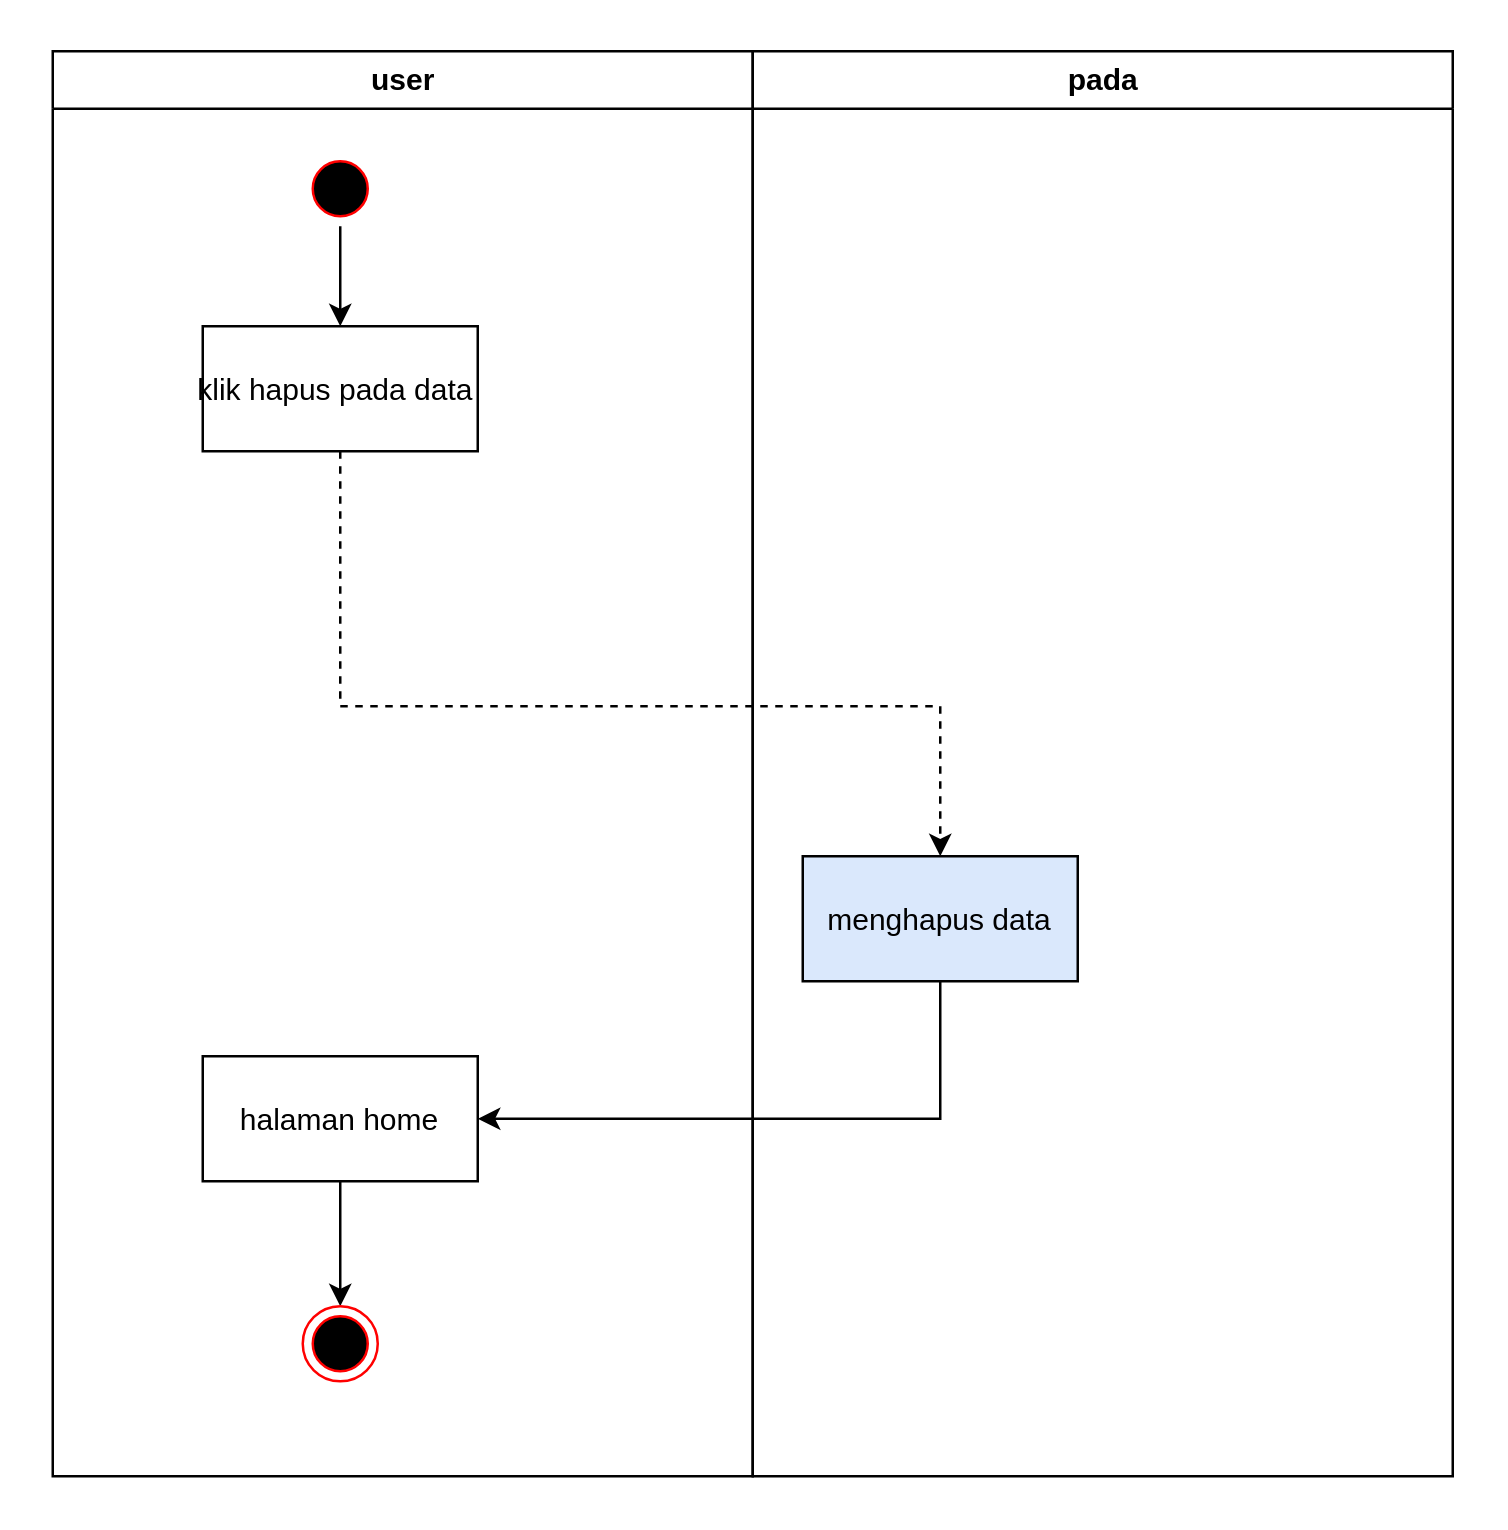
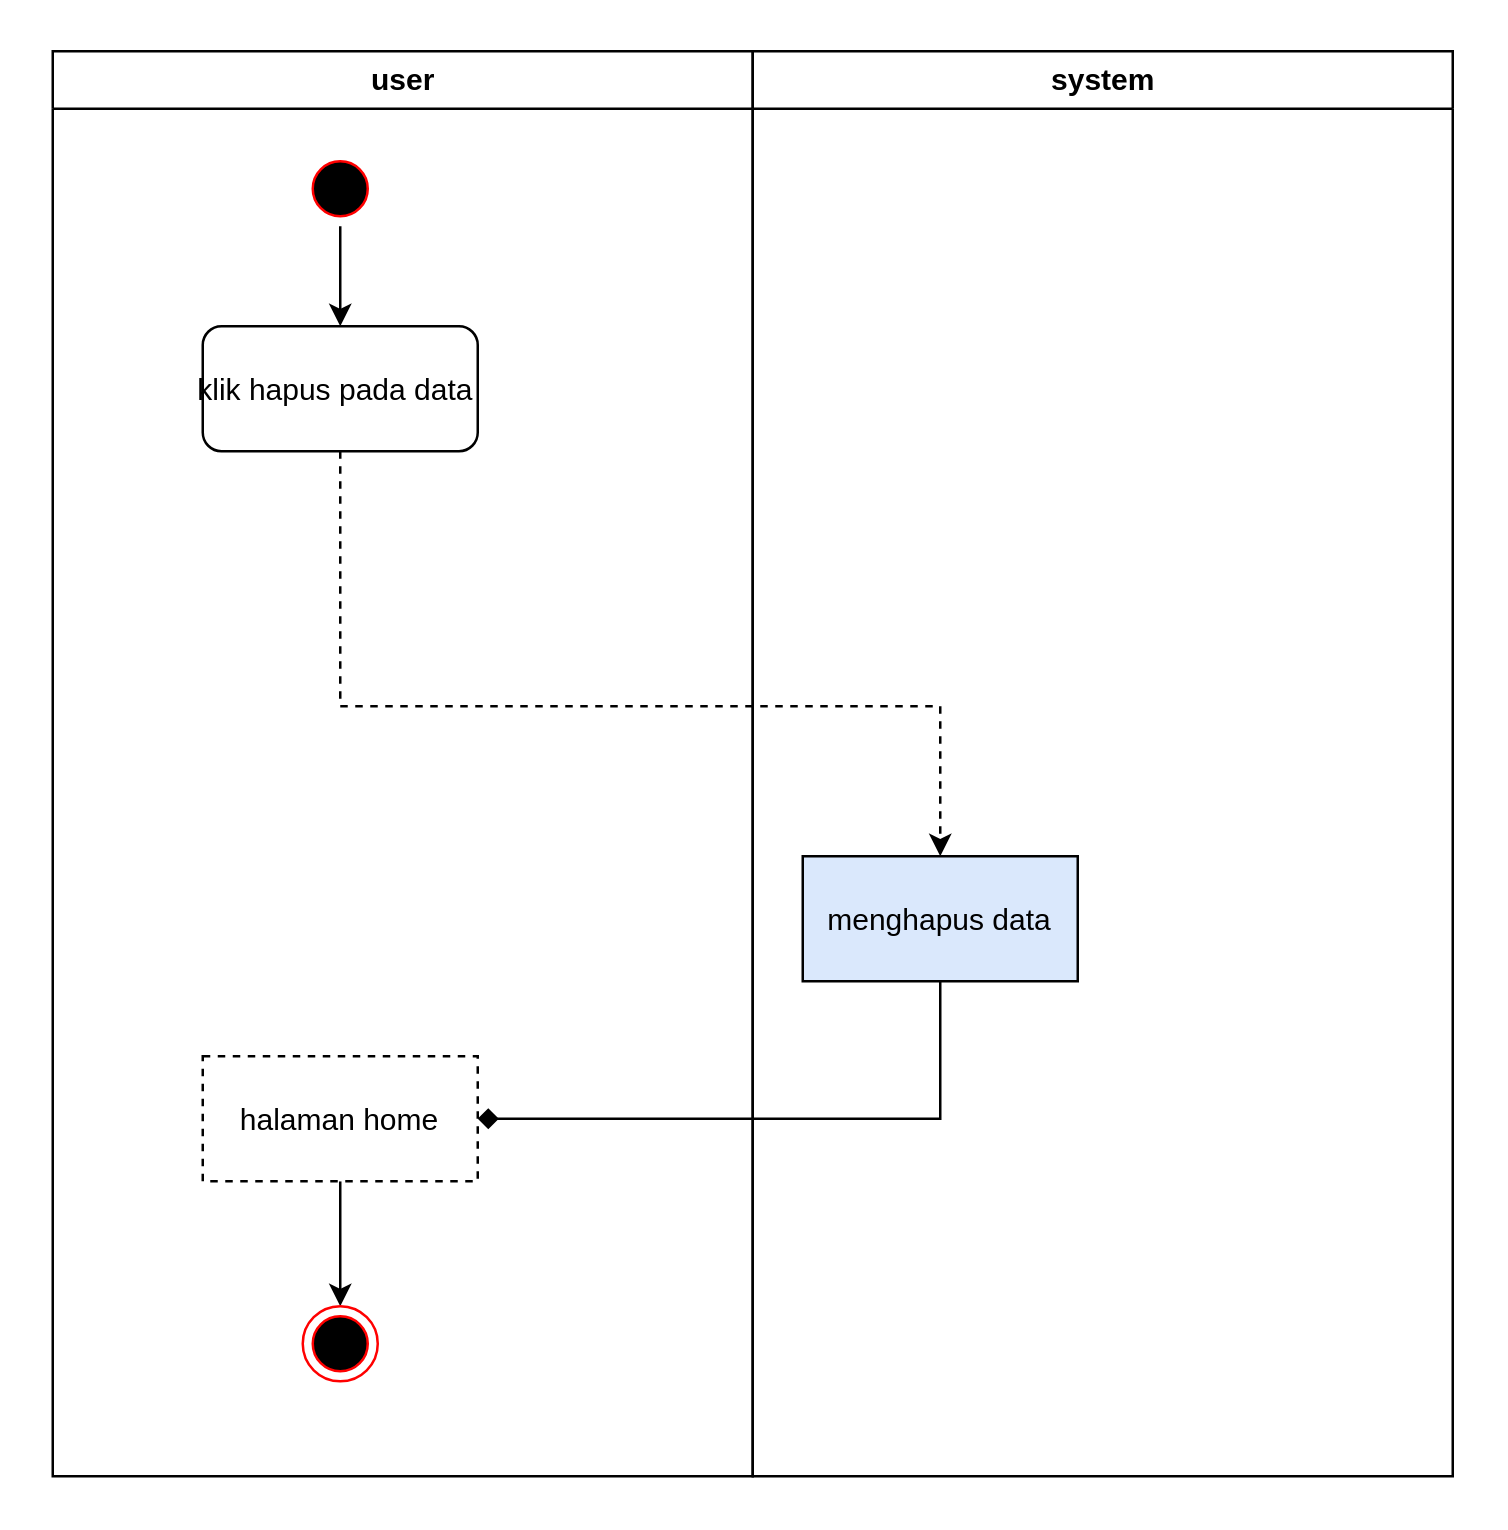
(1104, 81) -> (1104, 81)
(340, 389) -> (340, 389)
(340, 1119) -> (340, 1119)
(496, 1119) -> (498, 1119)
